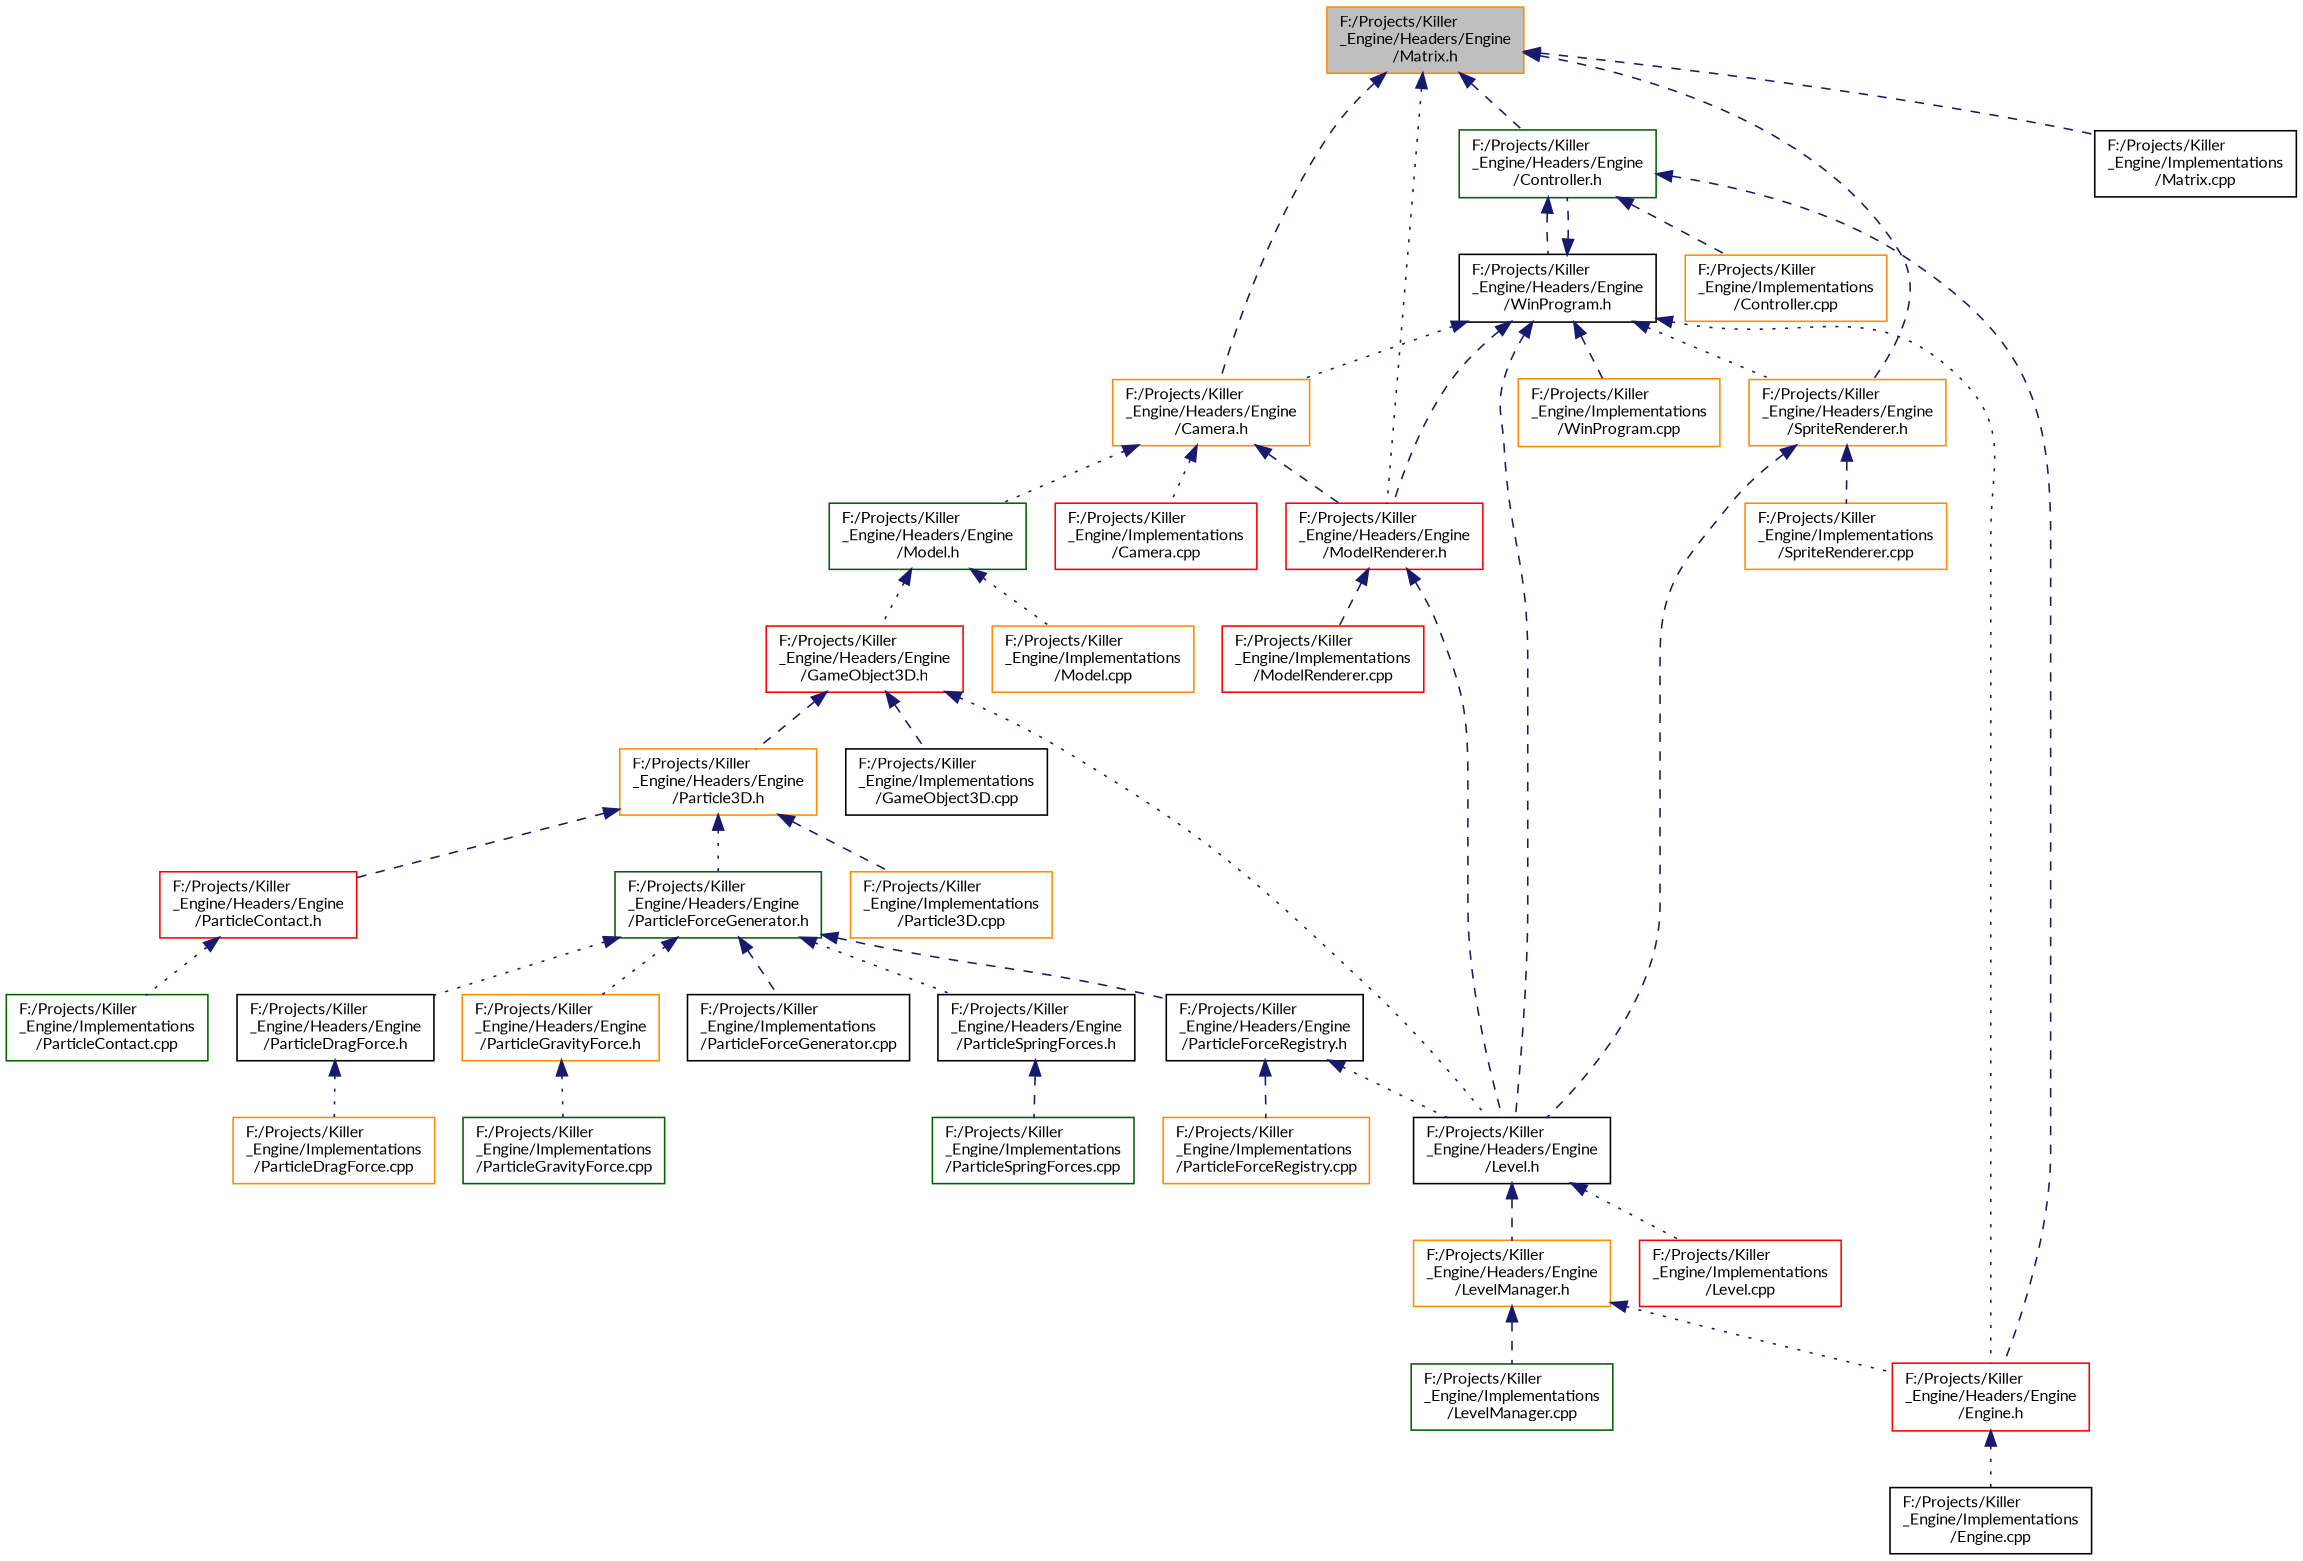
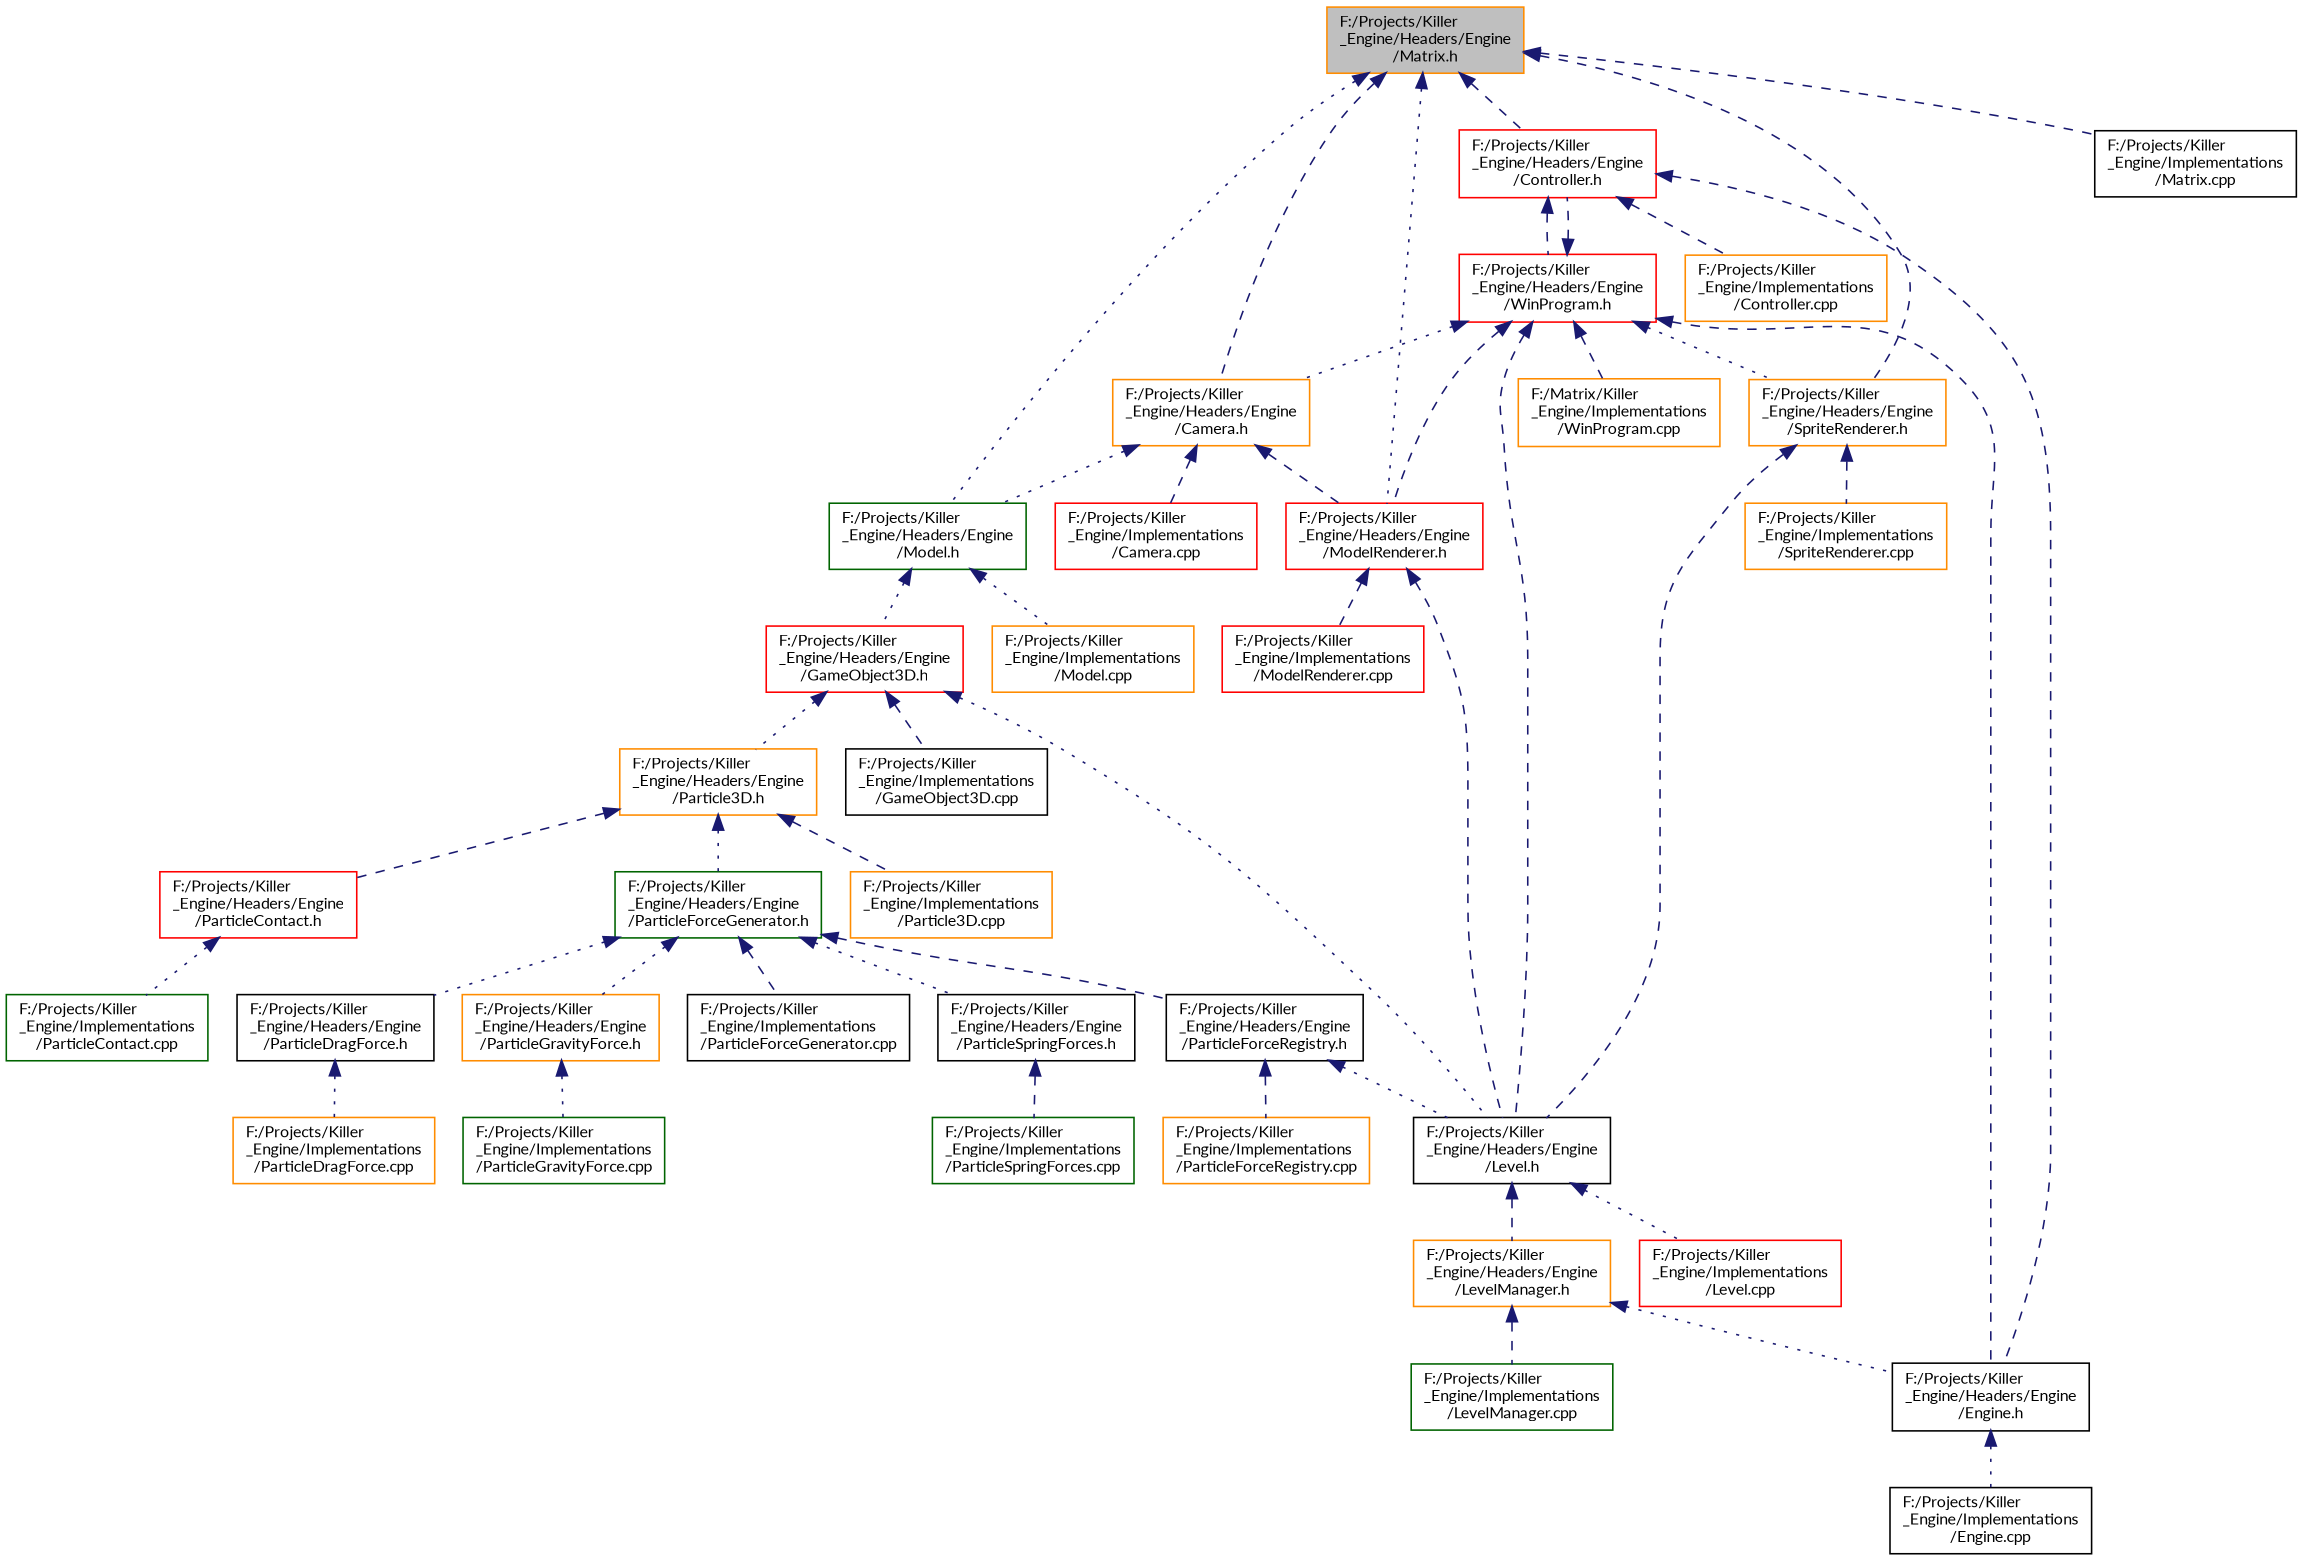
(1558, 164) -> (1558, 164)
none -> (1137, 277)
(1558, 288) -> (1558, 288)
(1619, 413) -> (1619, 413)
(1180, 482) -> (1180, 482)
(1991, 714) -> (1991, 714)
(785, 726) -> (785, 726)
(1991, 1397) -> (1991, 1397)
